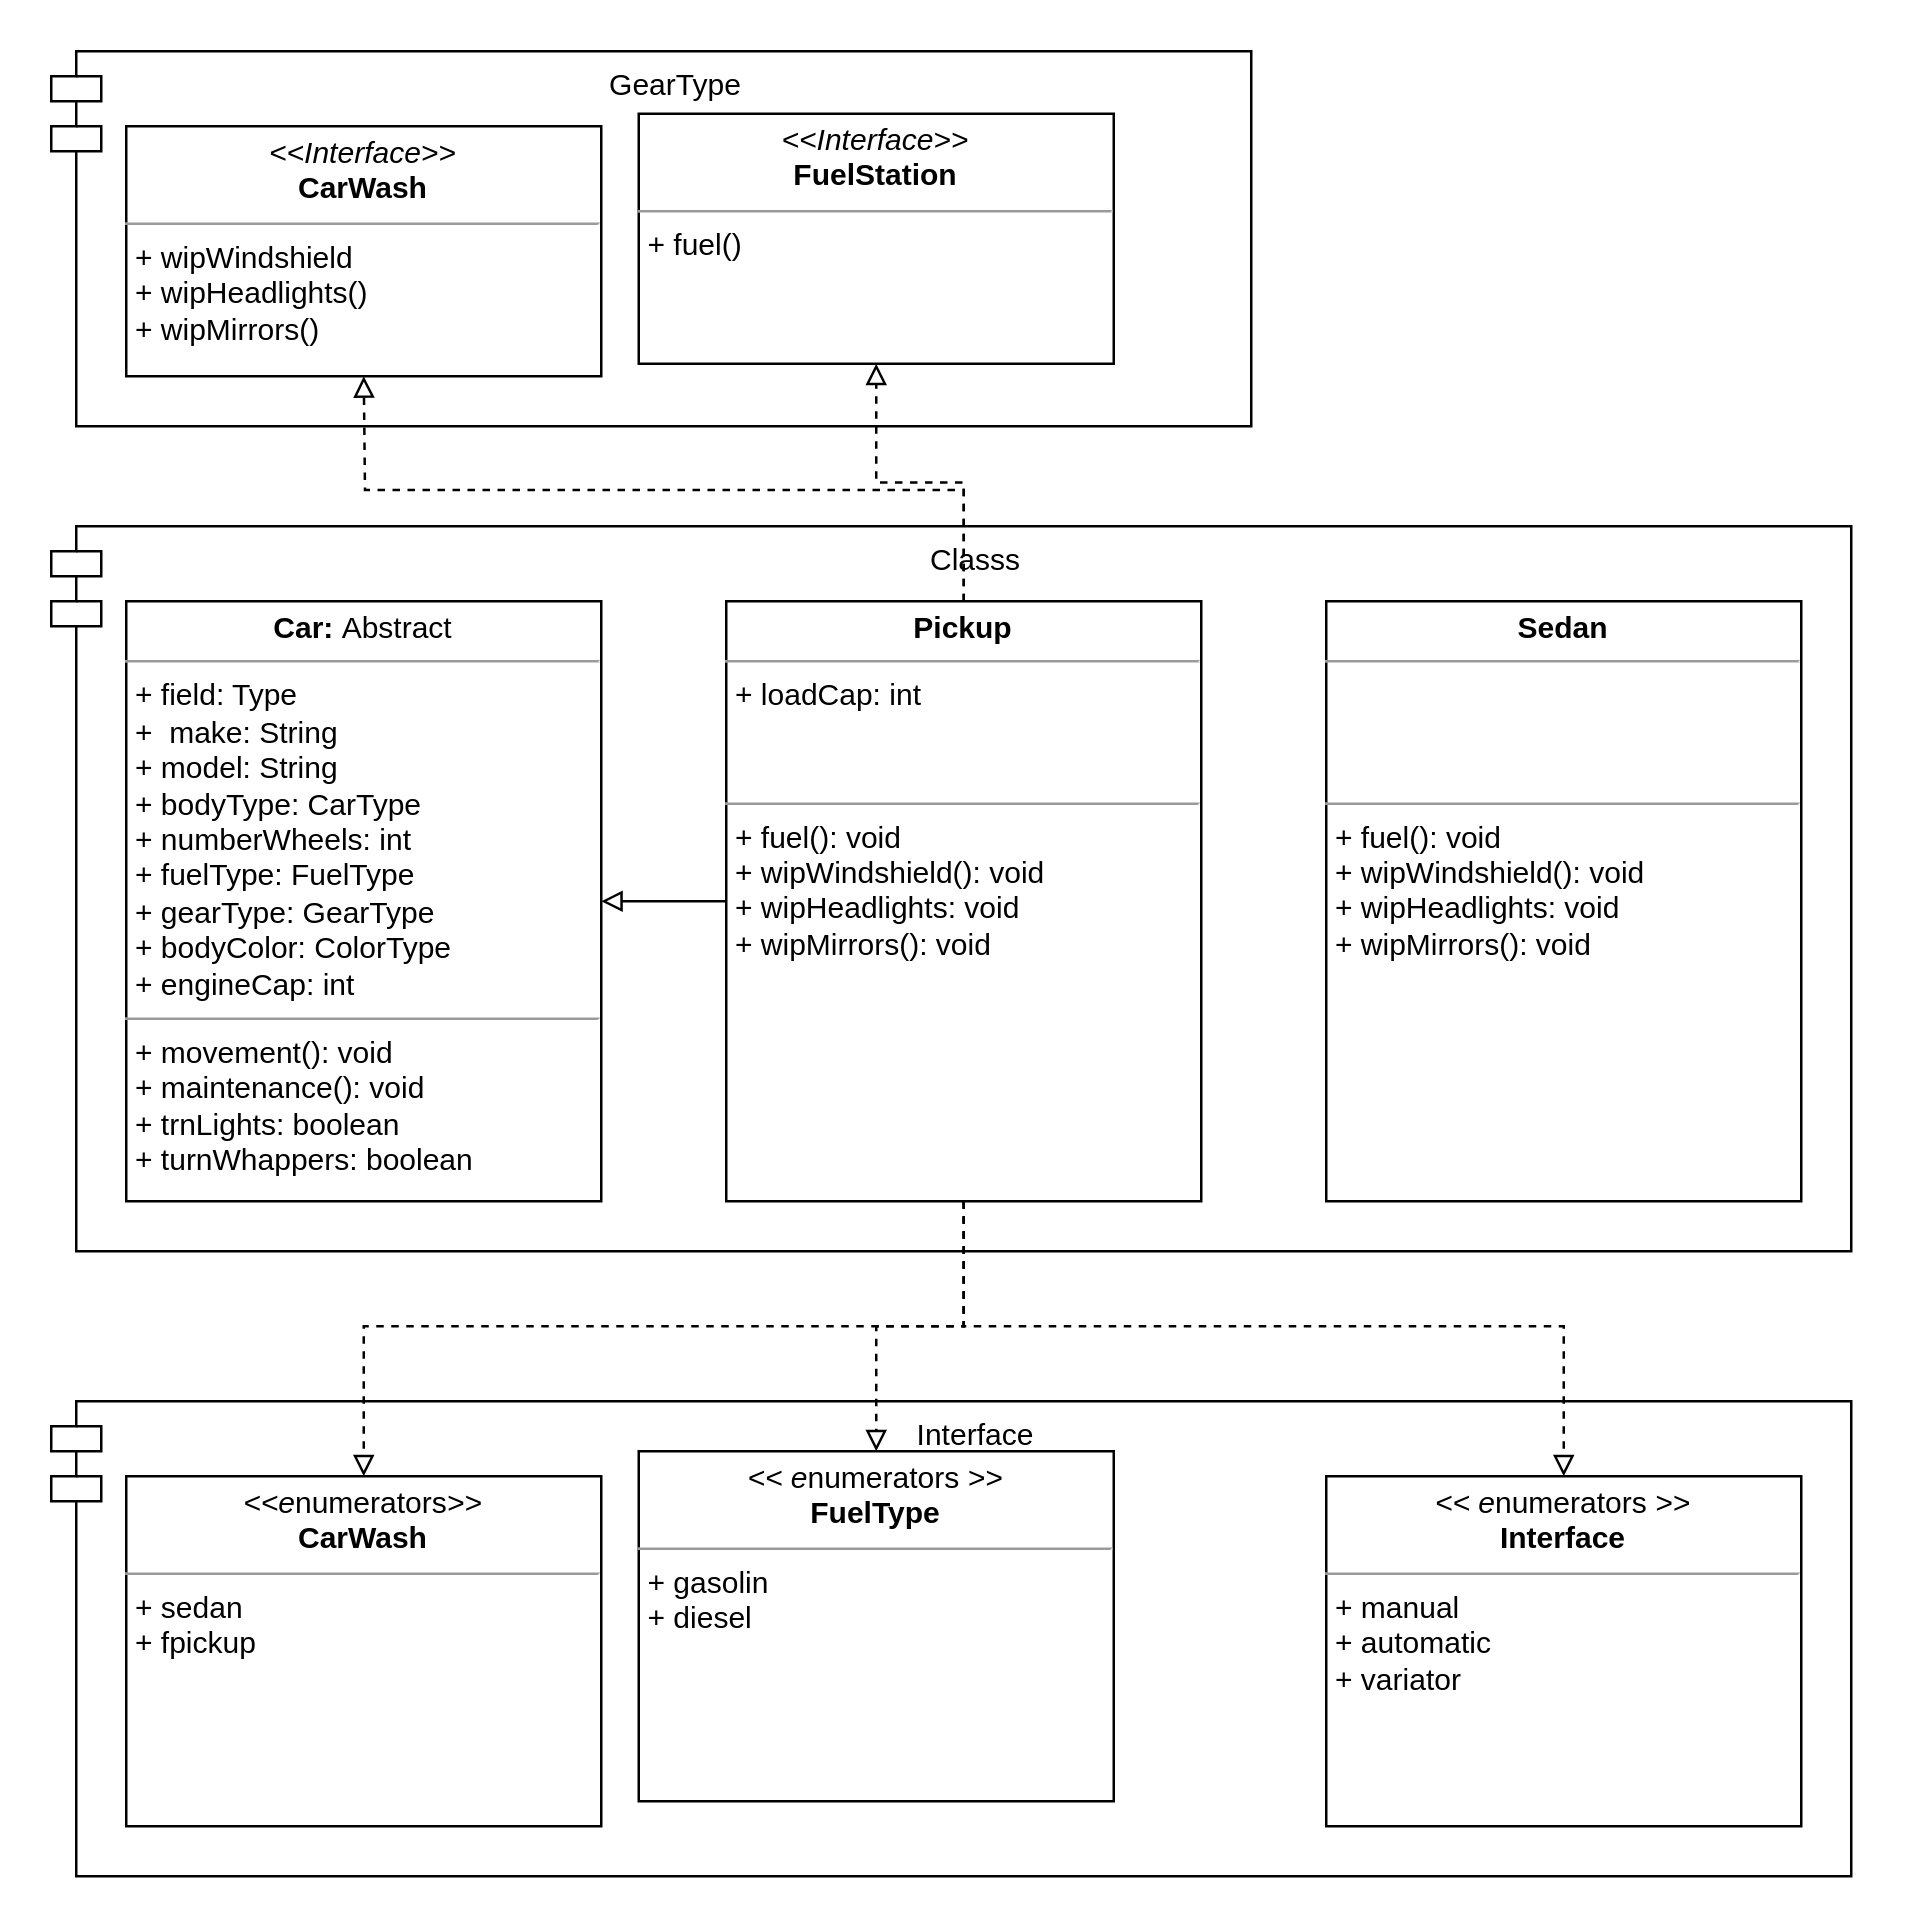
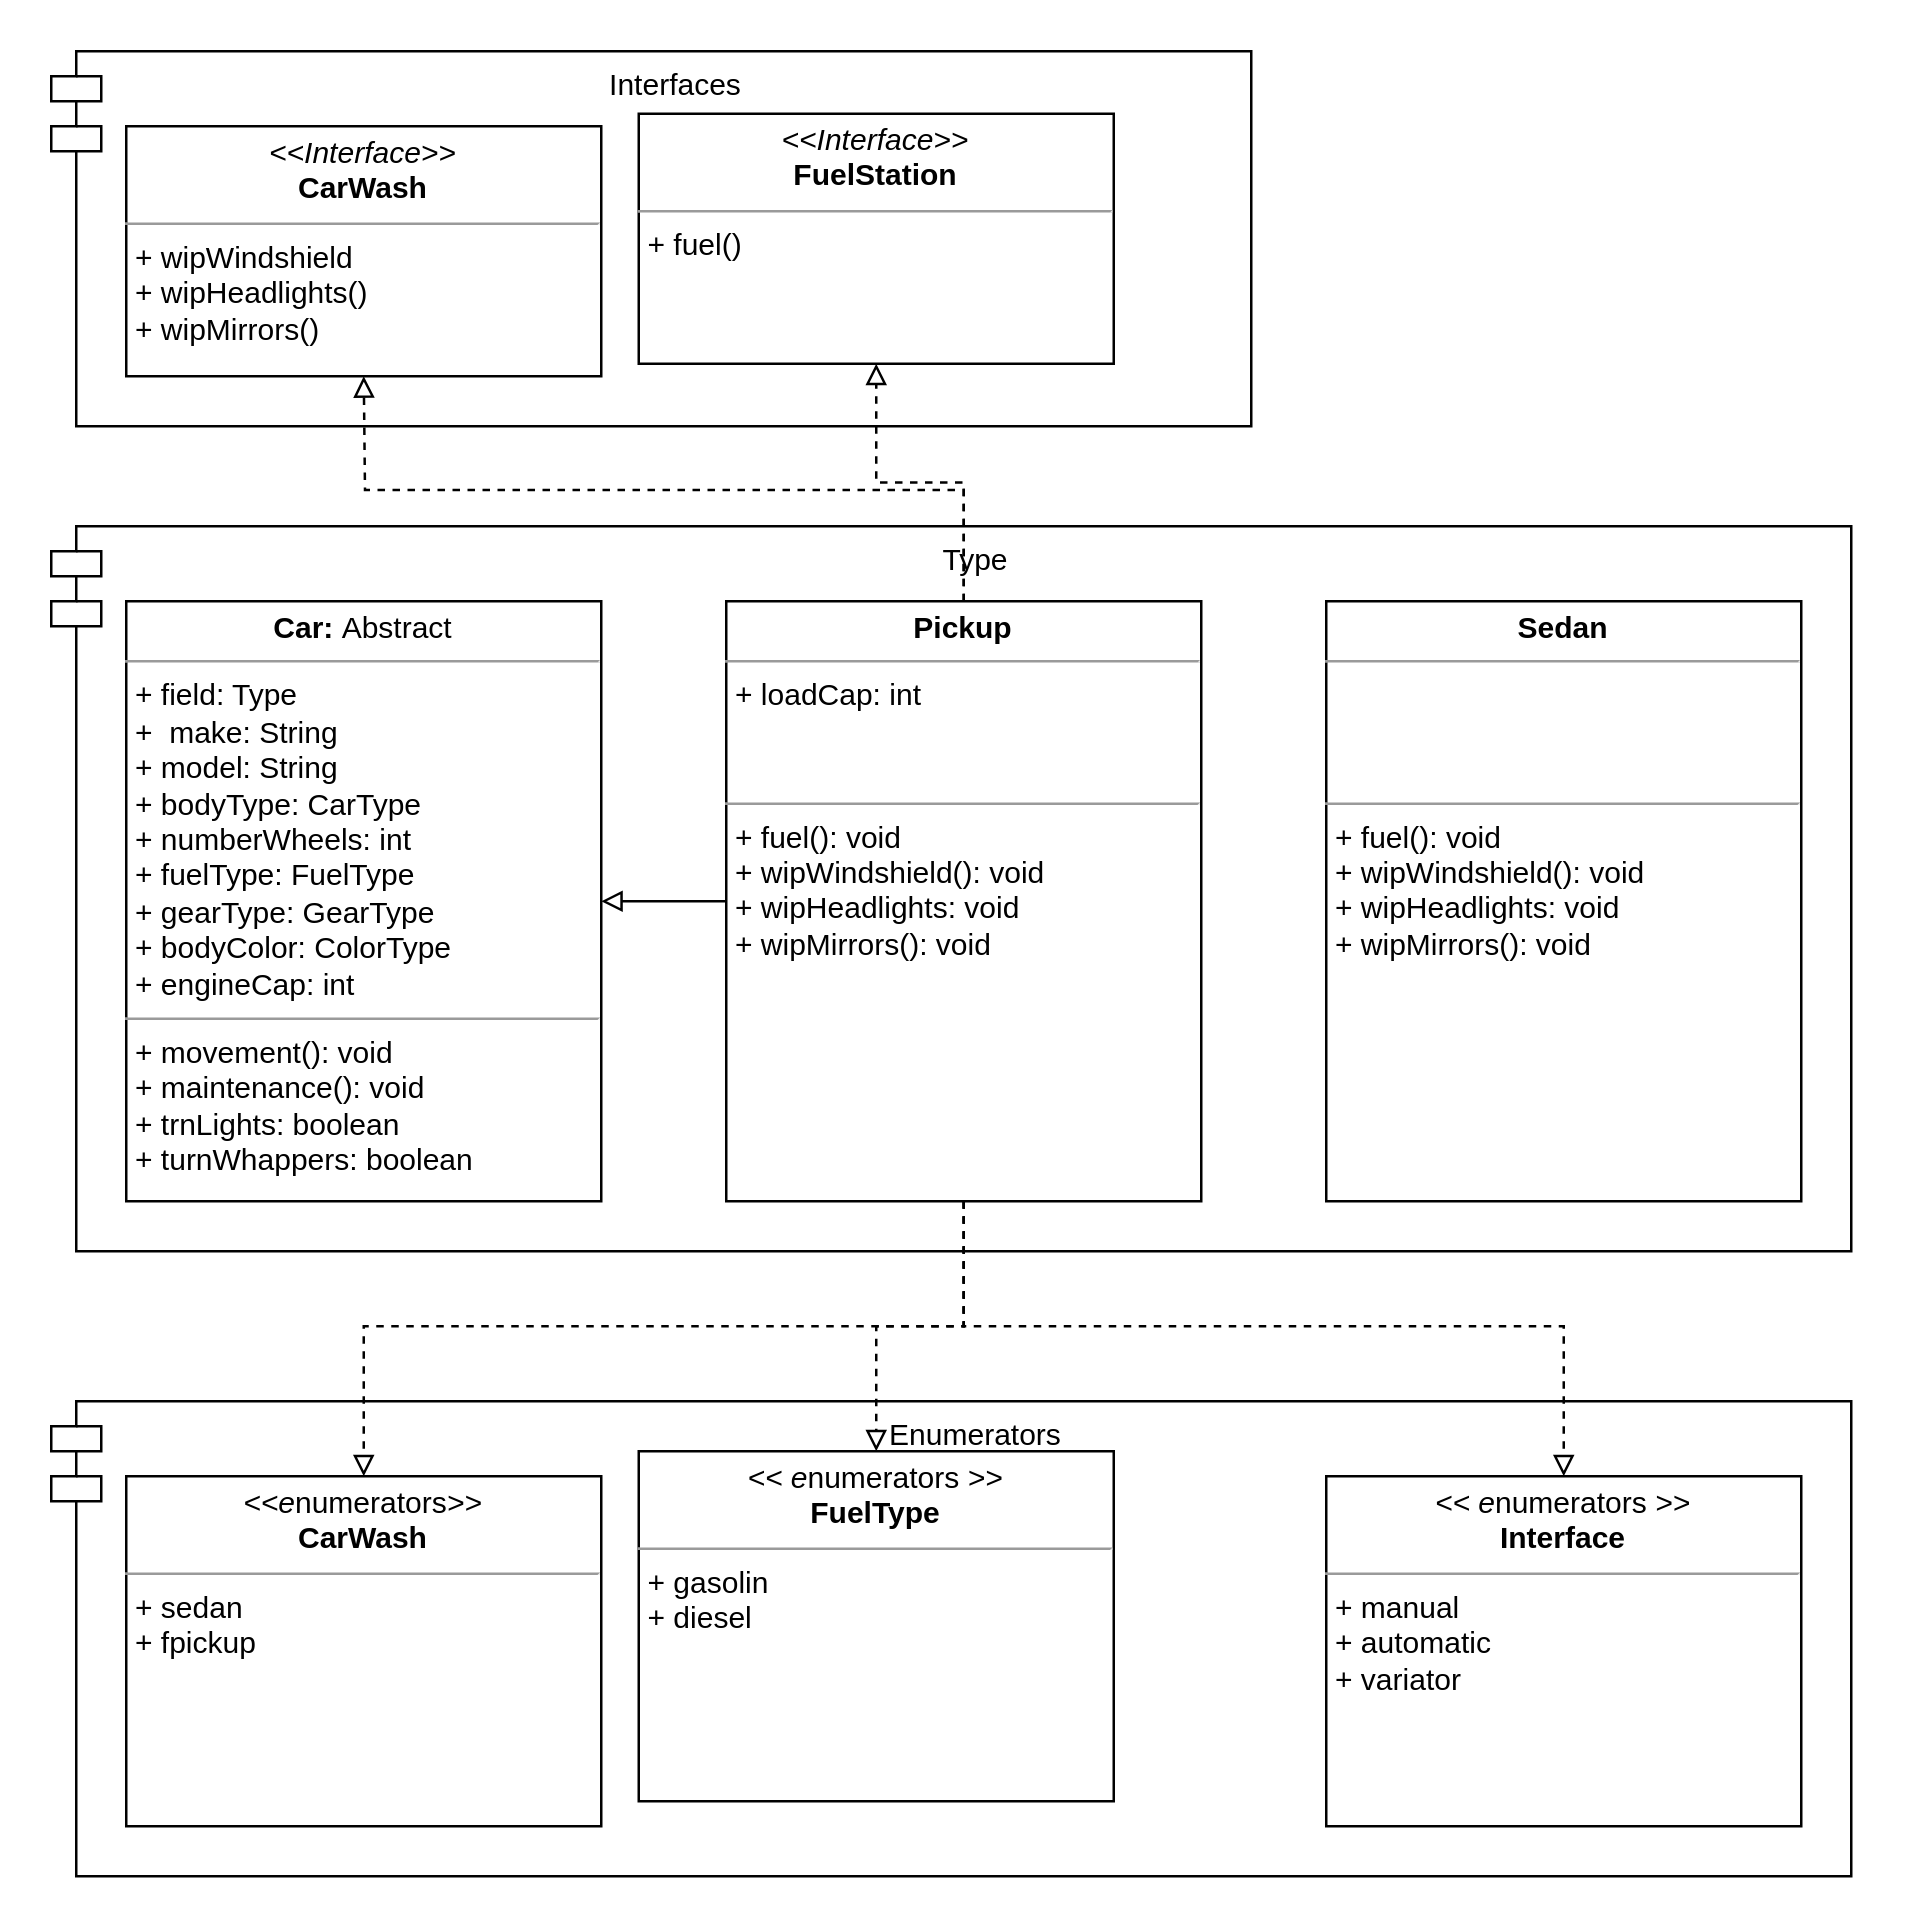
(676, 87) -> (676, 87)
(976, 562) -> (976, 562)
(976, 1437) -> (976, 1437)
